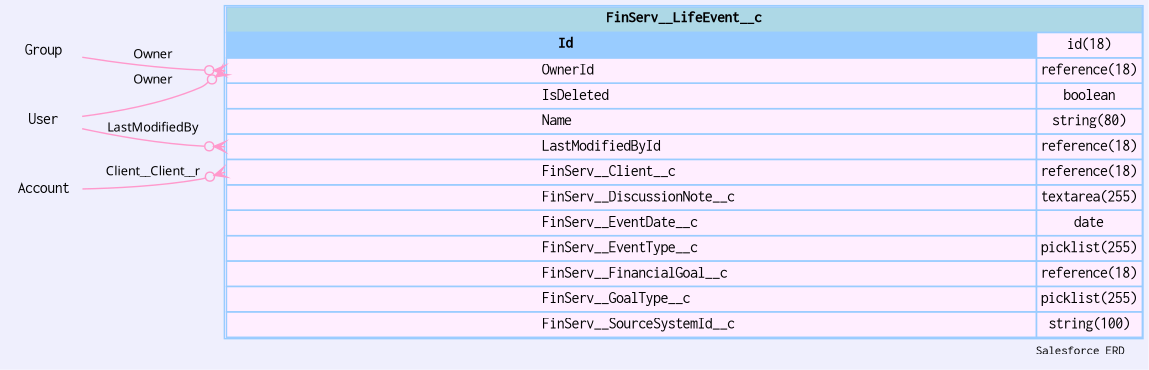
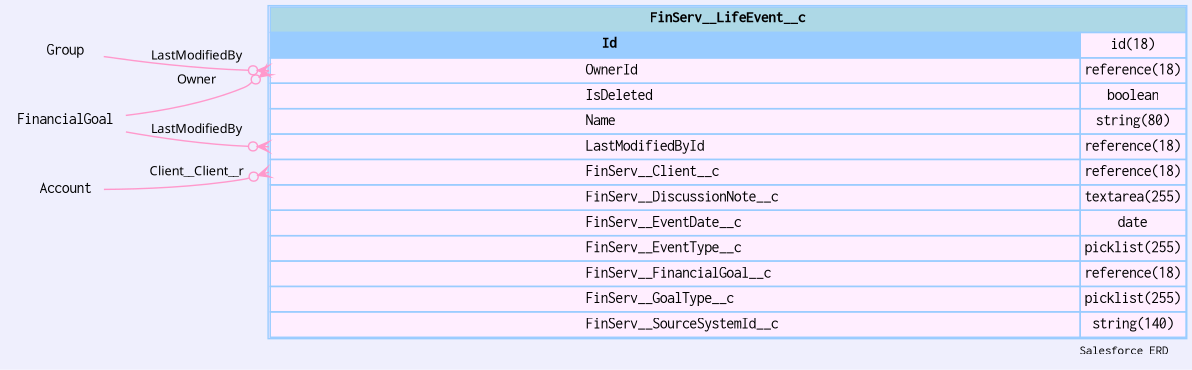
(153, 55) -> (197, 56)
(44, 120) -> (66, 120)
(1089, 324) -> (1133, 324)
